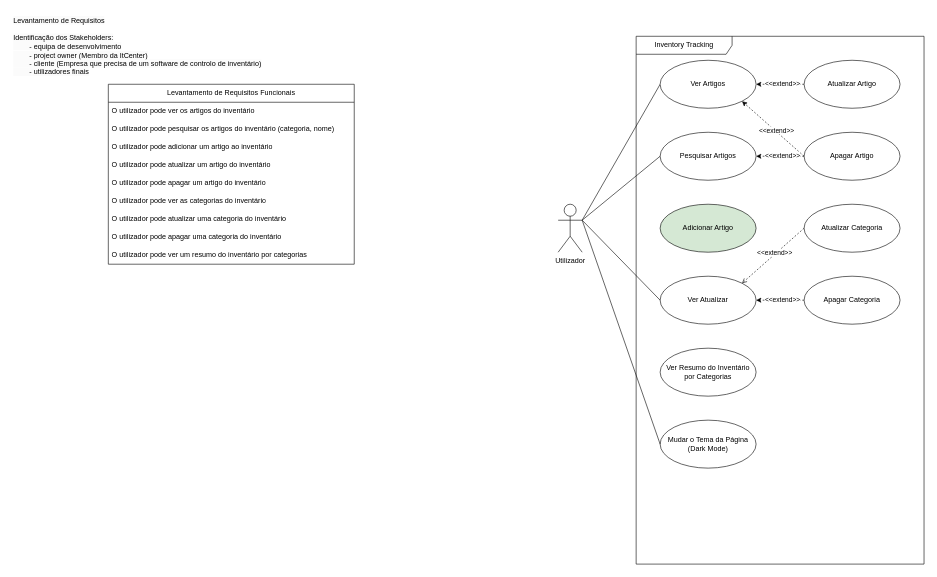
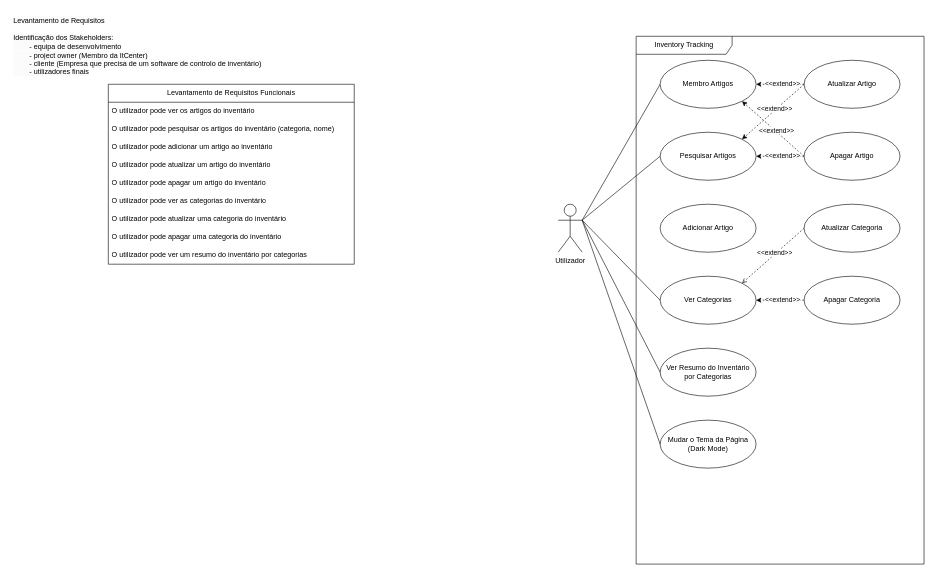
(708, 84) -> (708, 84)
none -> (786, 100)
(708, 228) -> (708, 228)
none -> (610, 274)
(708, 300) -> (708, 300)
